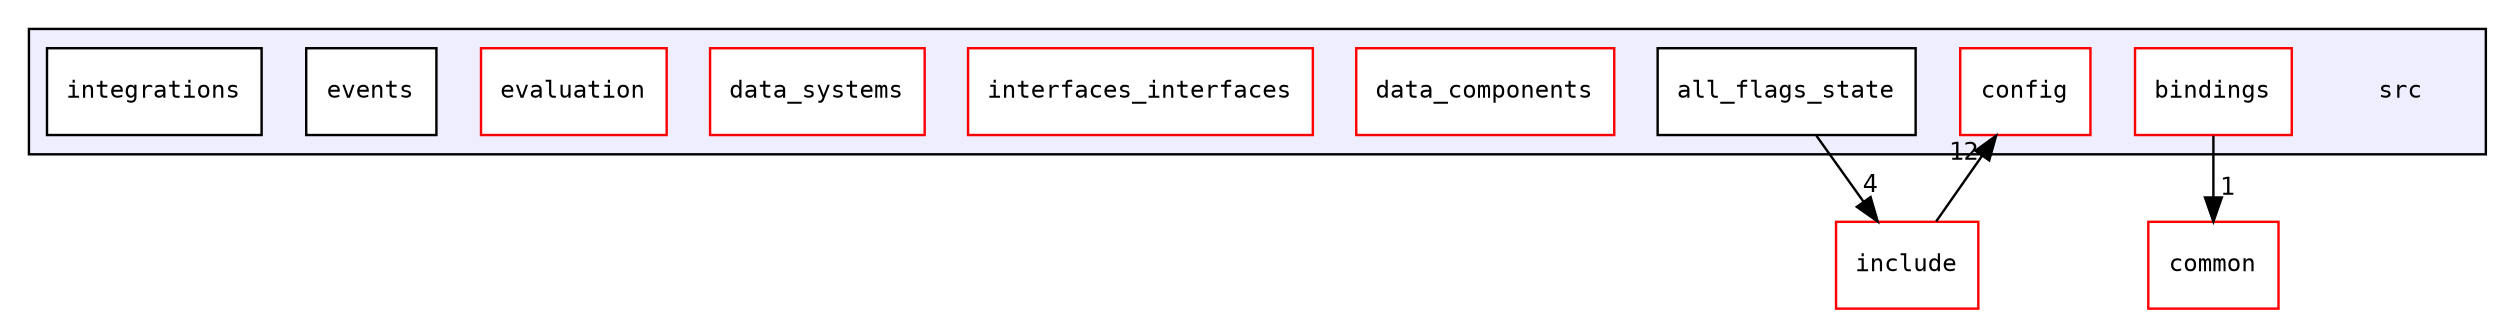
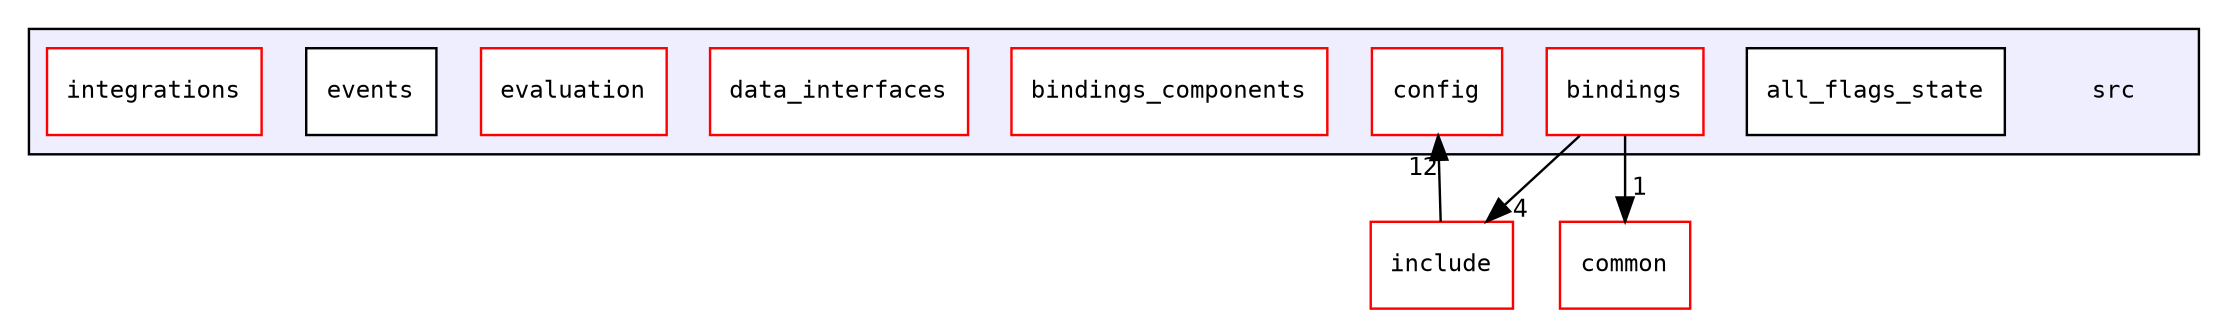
(154, 92) -> (154, 92)
(817, 92) -> none
(1140, 92) -> (839, 92)
(1485, 92) -> (1169, 92)
(1841, 170) -> (1542, 170)
